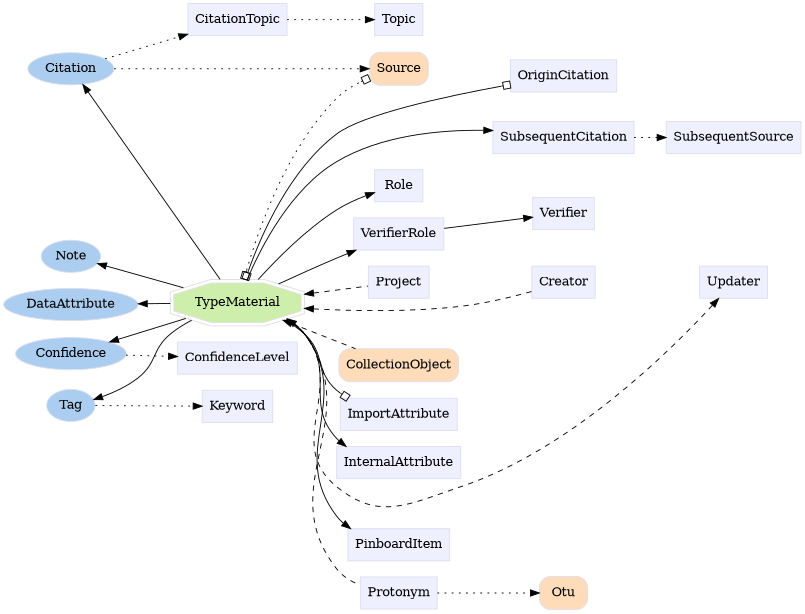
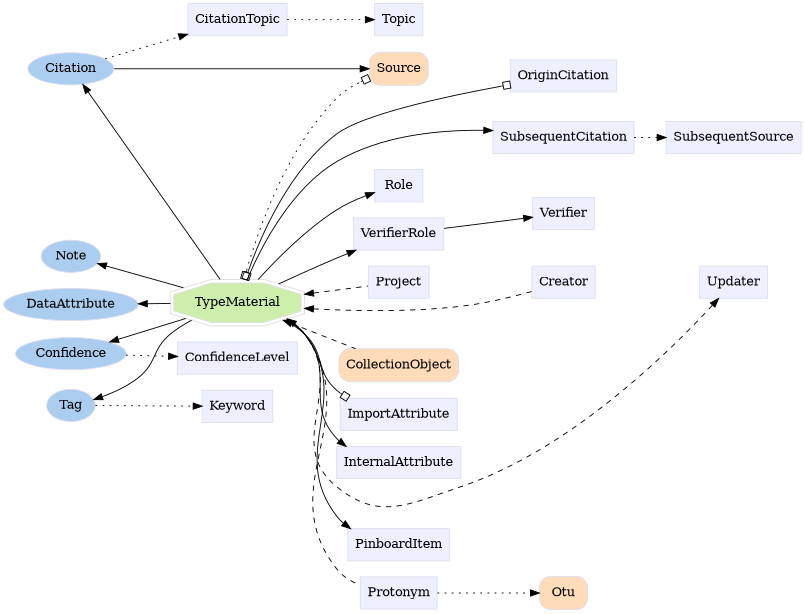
(237, 69) -> (237, 69)
